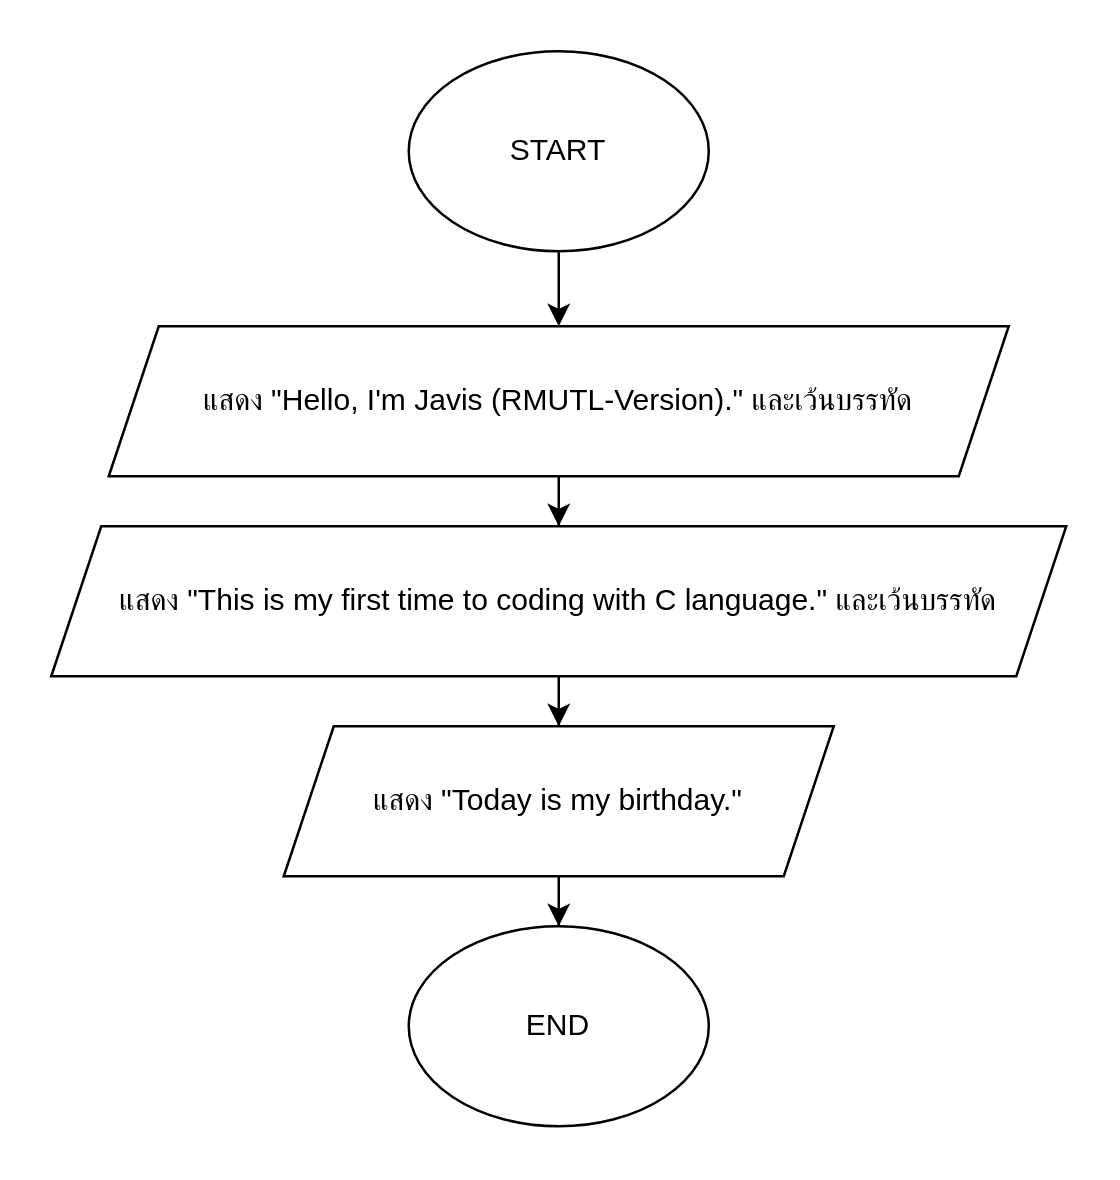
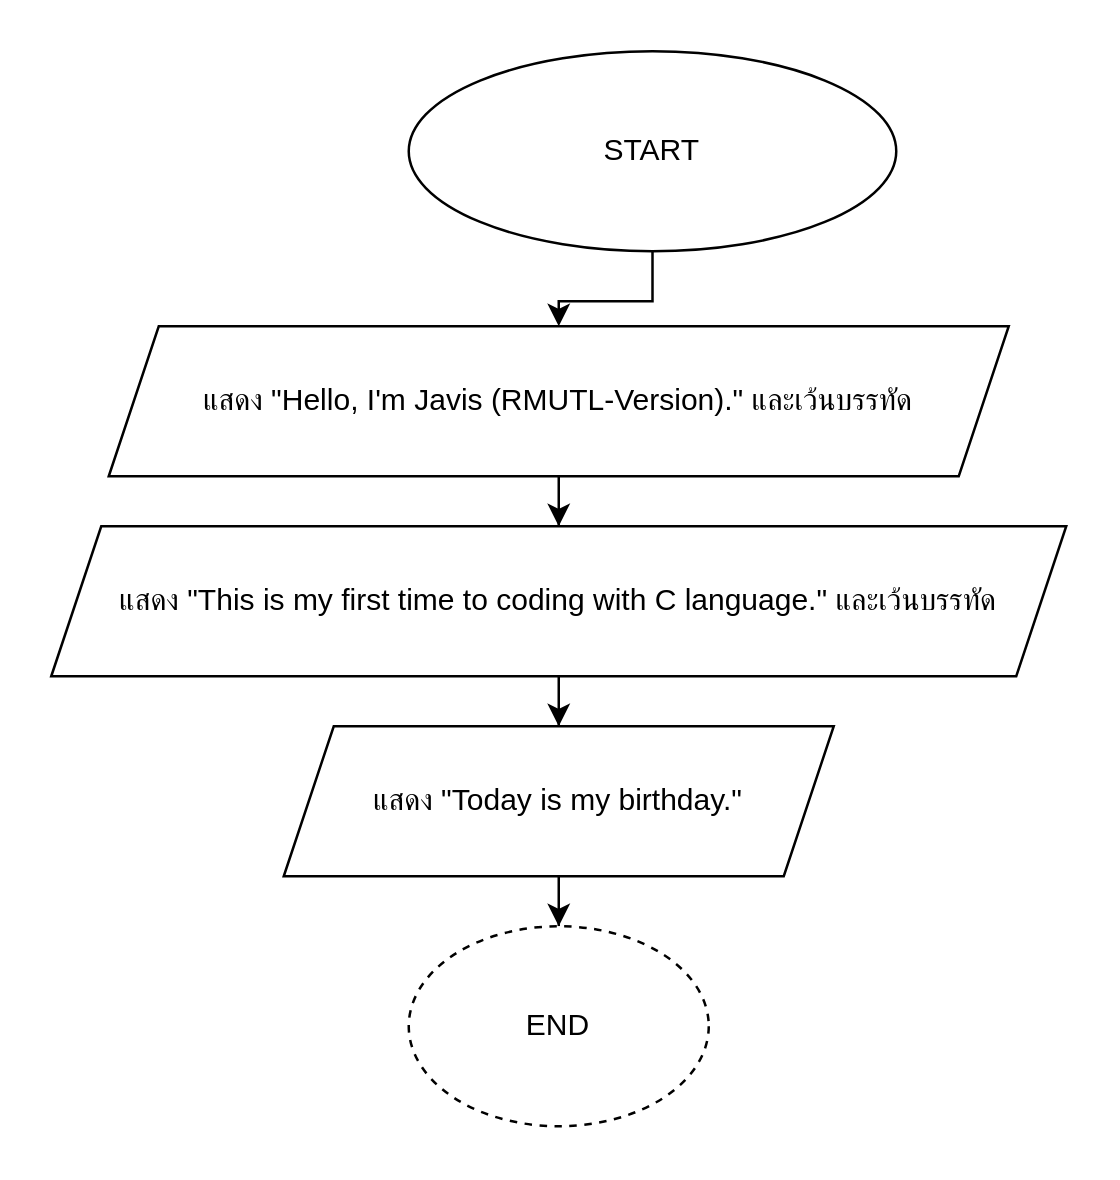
(559, 151) -> (653, 151)
(559, 1026) -> (559, 1026)
